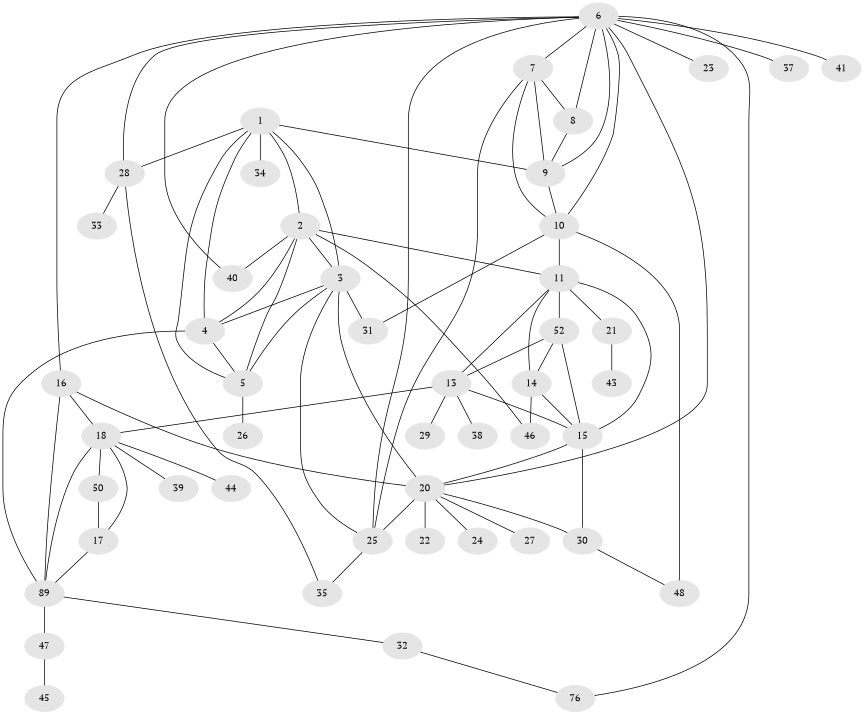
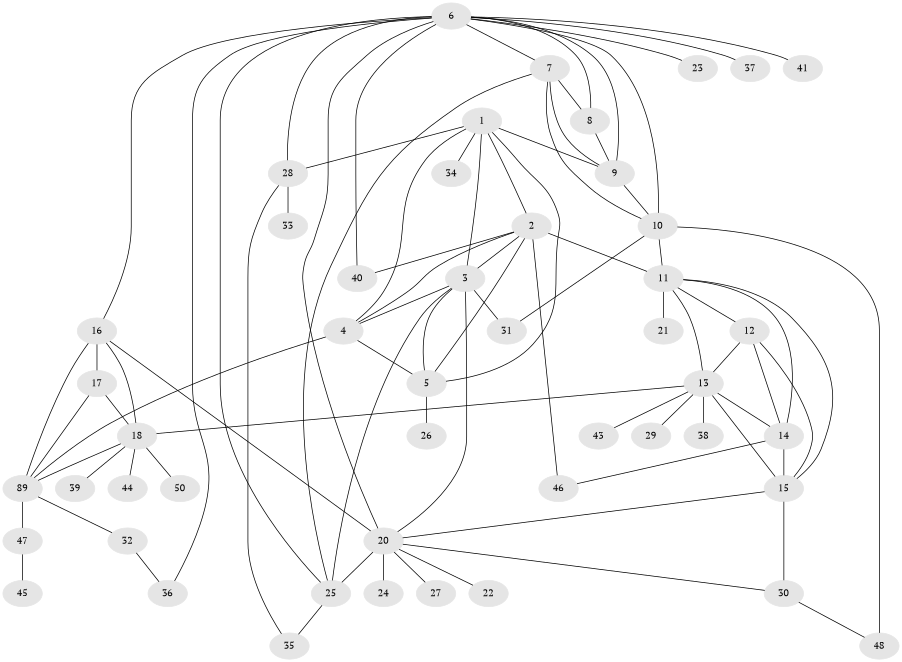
(559, 331) -> (750, 331)
(612, 357) -> (651, 410)
none -> (744, 410)
(98, 515) -> (97, 357)
(575, 699) -> (168, 594)
